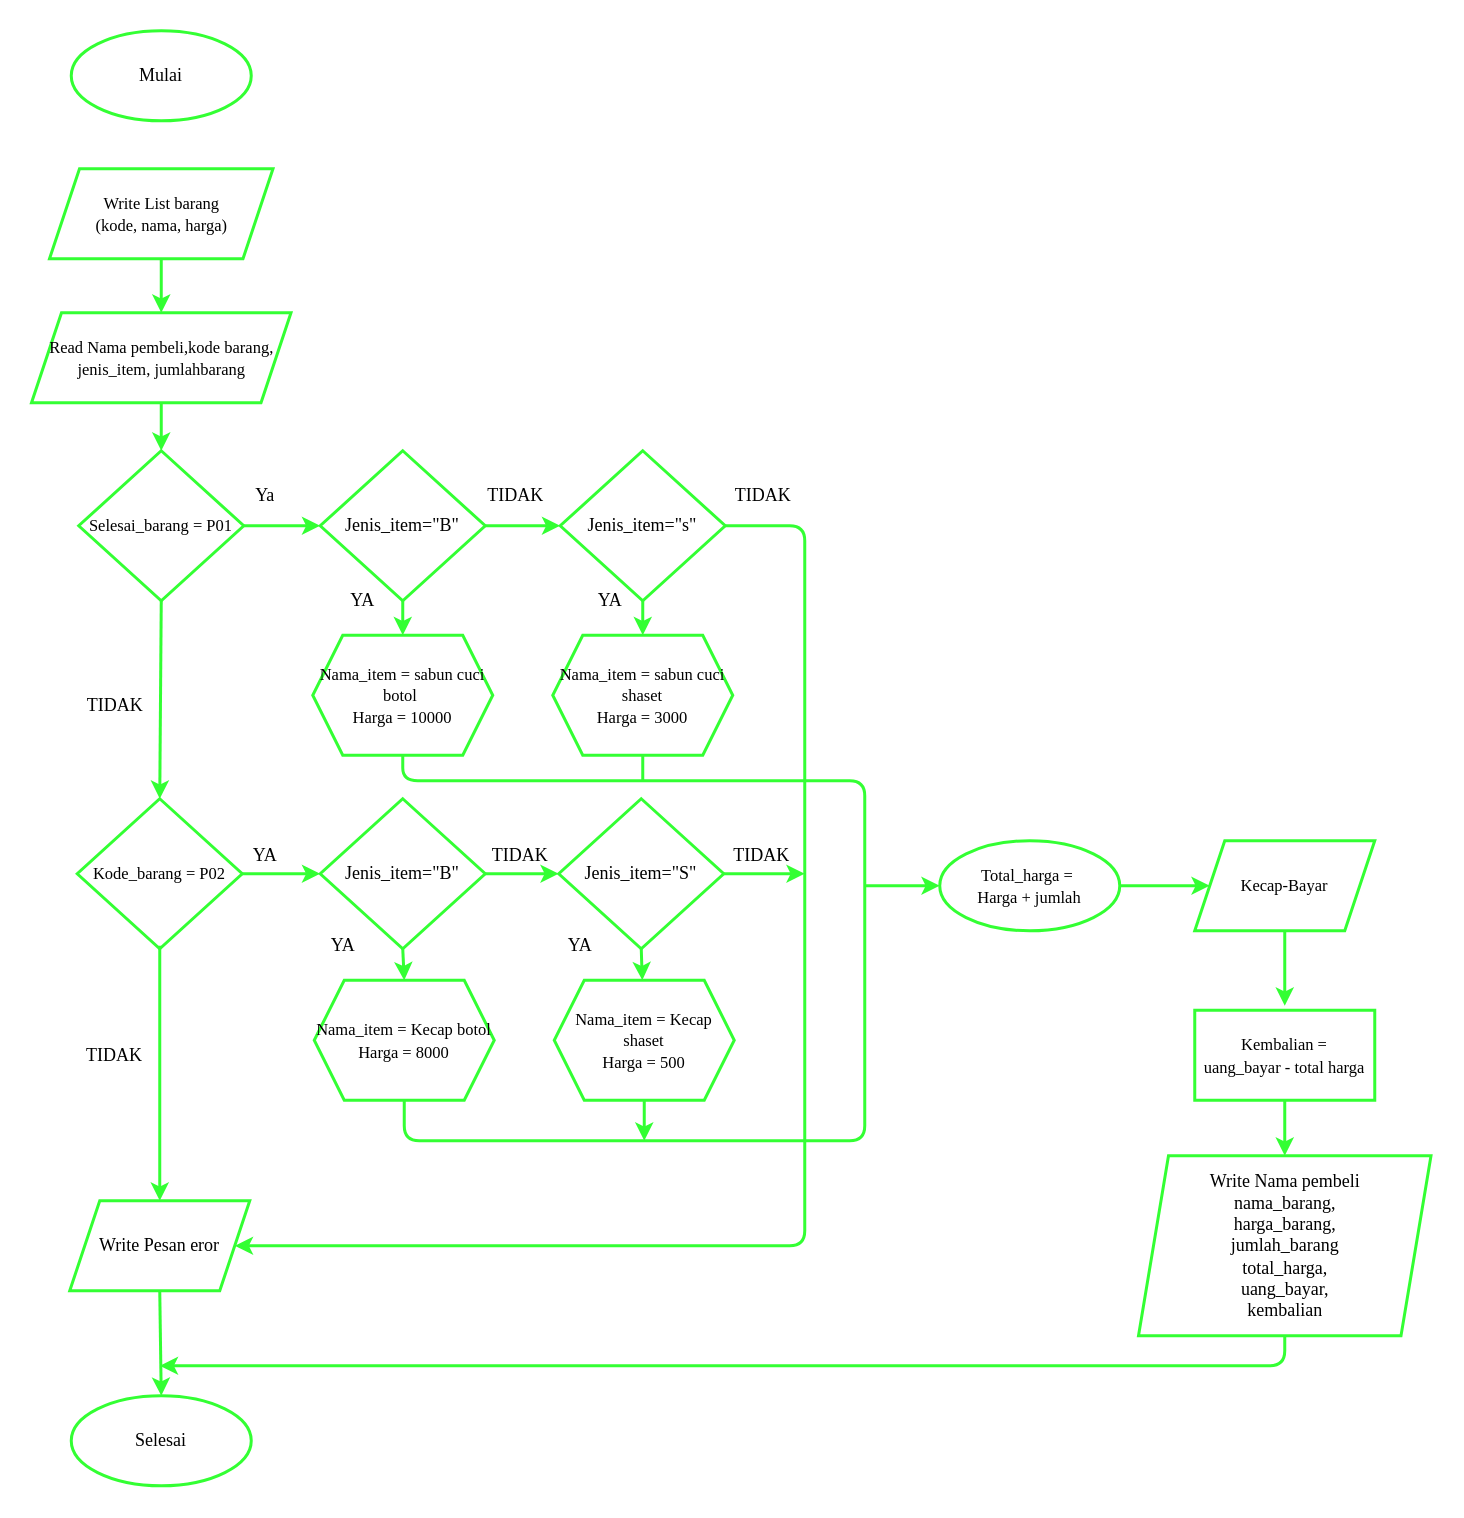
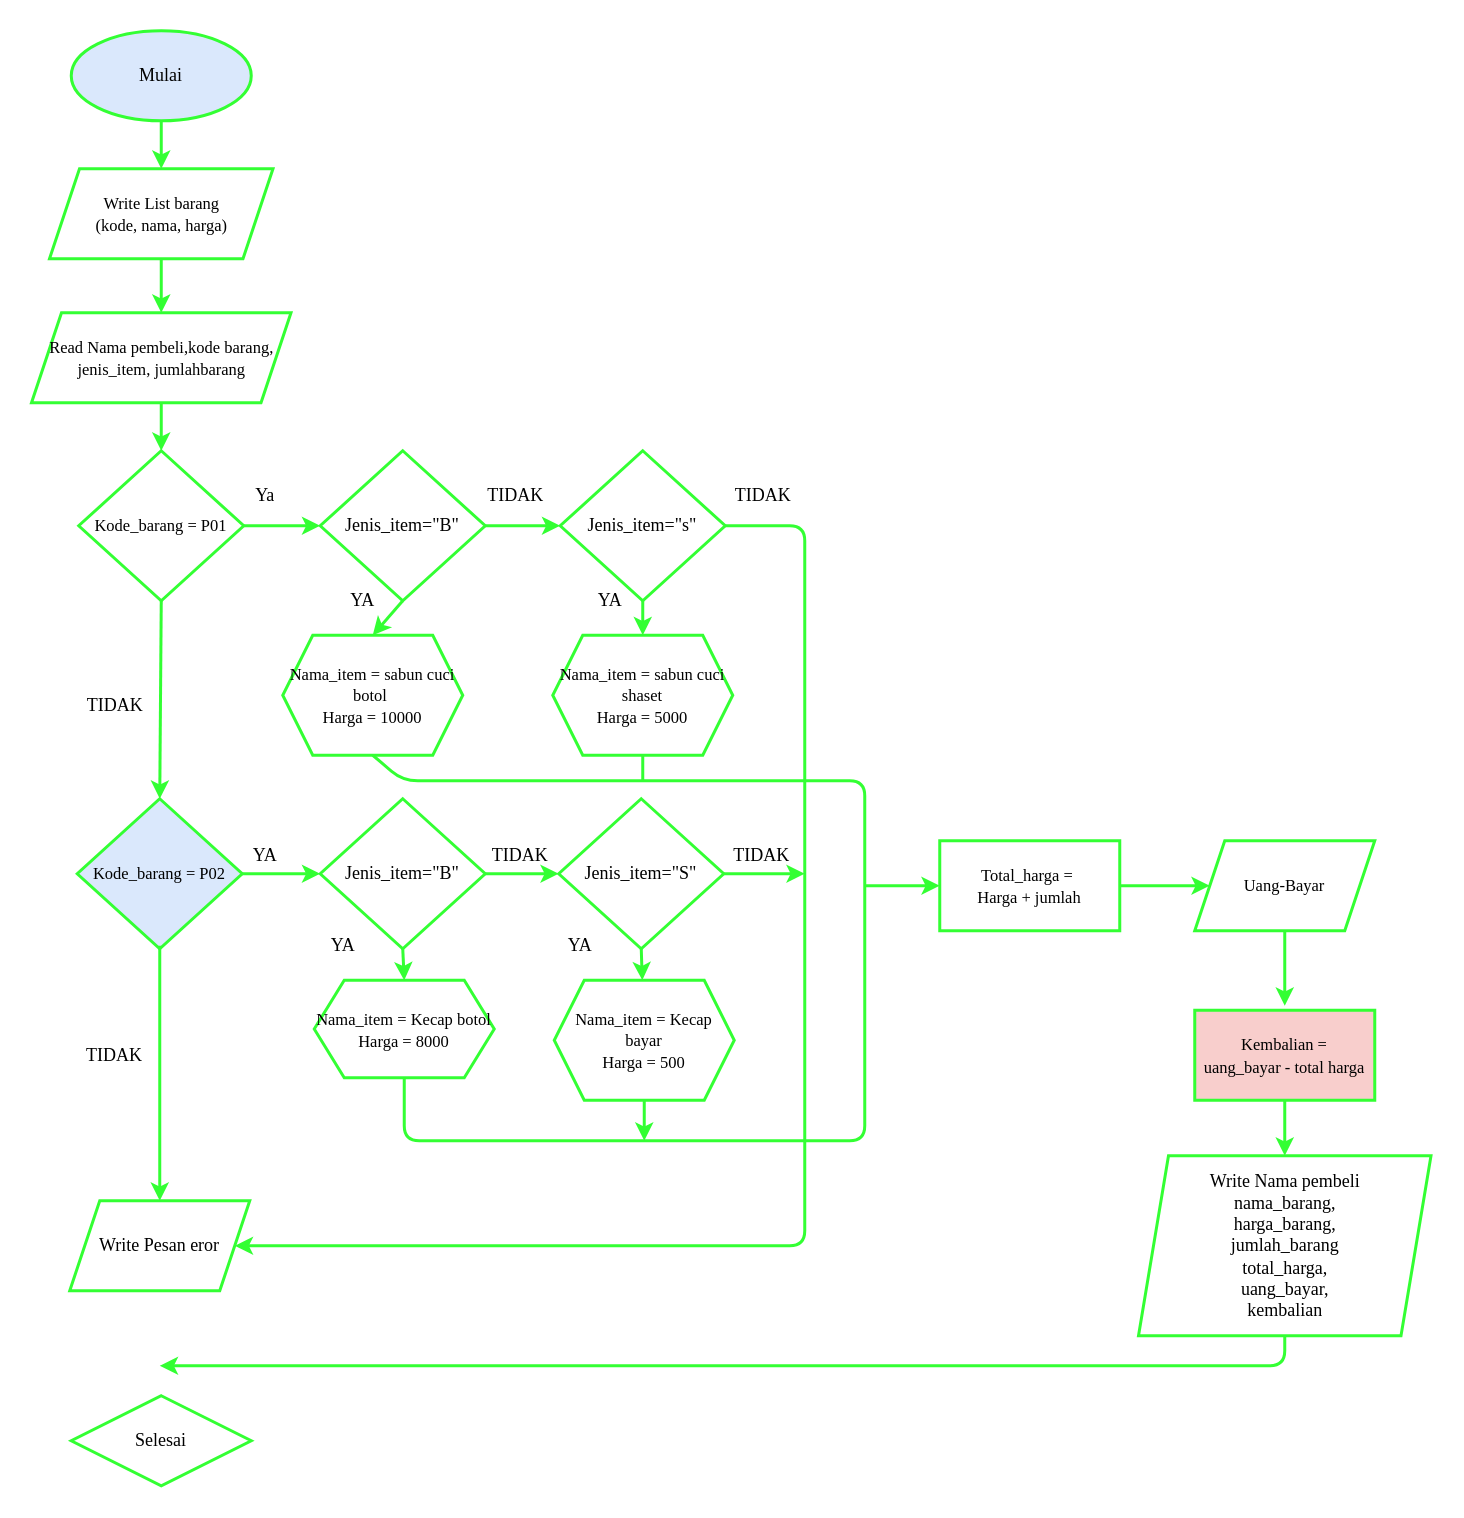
(161, 76) -> (161, 76)
none -> (161, 138)
(161, 526) -> (161, 526)
(403, 695) -> (373, 695)
(643, 695) -> (643, 695)
(160, 874) -> (160, 874)
(1030, 886) -> (1030, 886)
(1285, 886) -> (1285, 886)
(404, 1040) -> (404, 1029)
(644, 1040) -> (644, 1040)
(1285, 1055) -> (1285, 1055)
(160, 1337) -> none
(161, 1441) -> (161, 1441)
